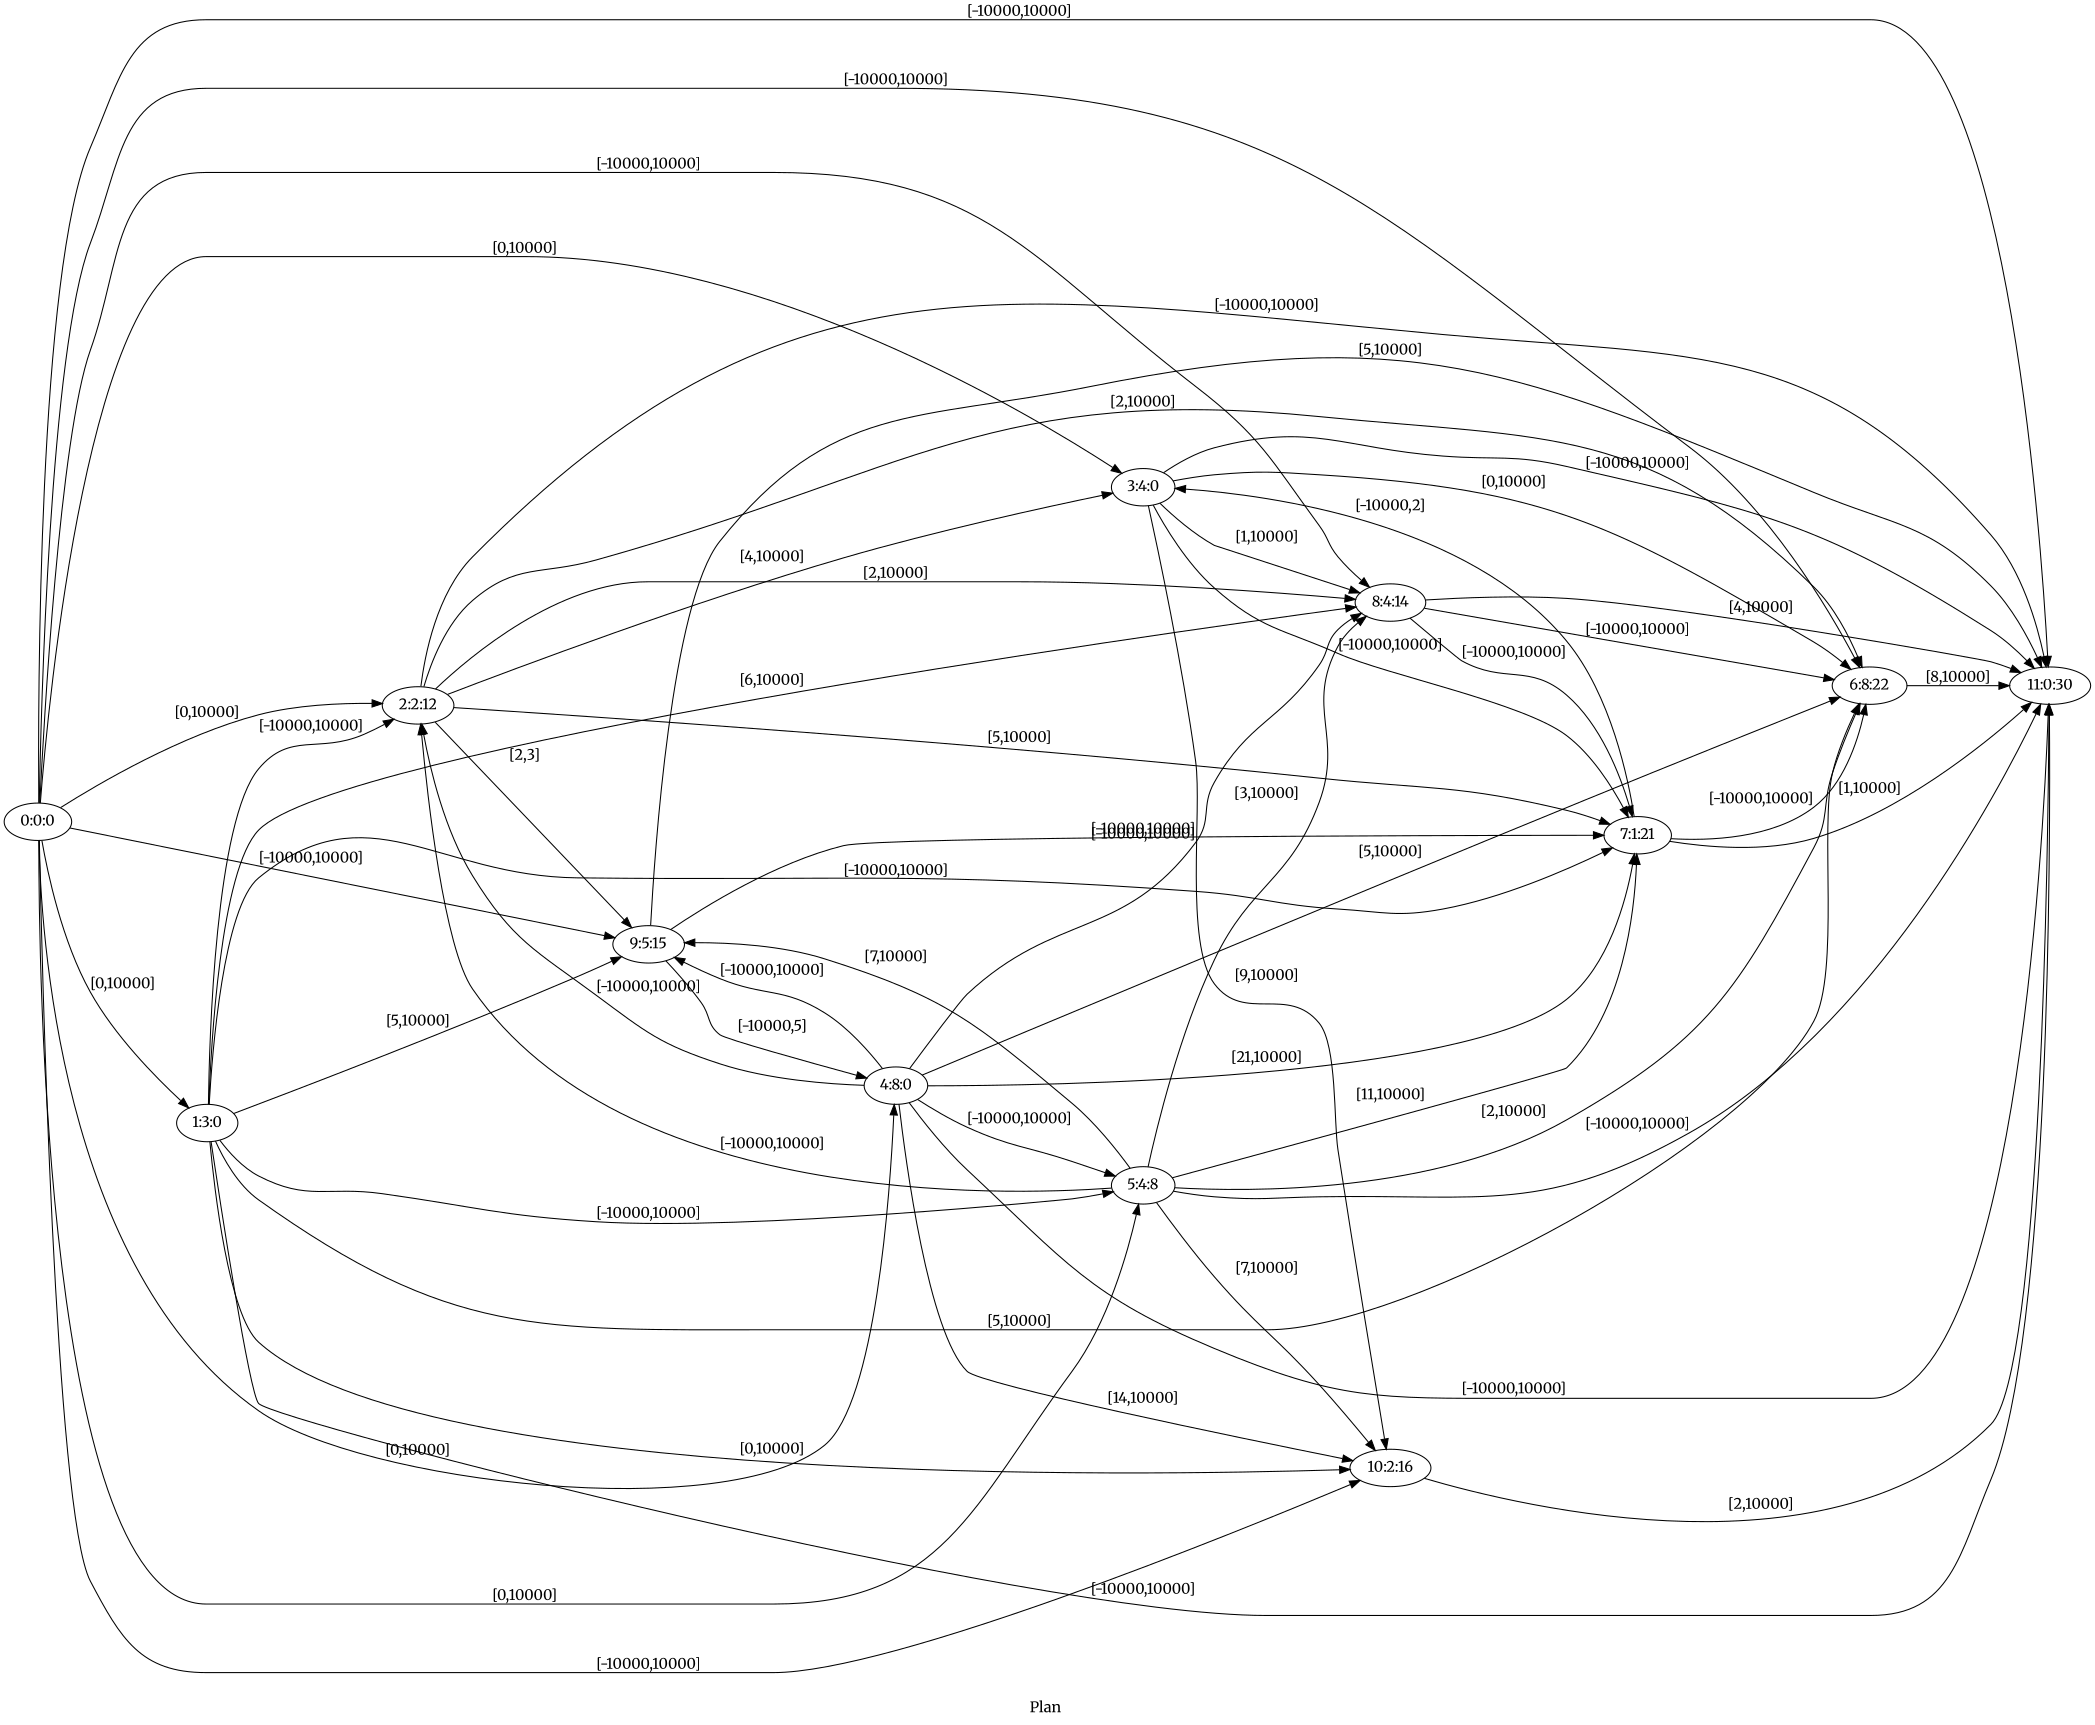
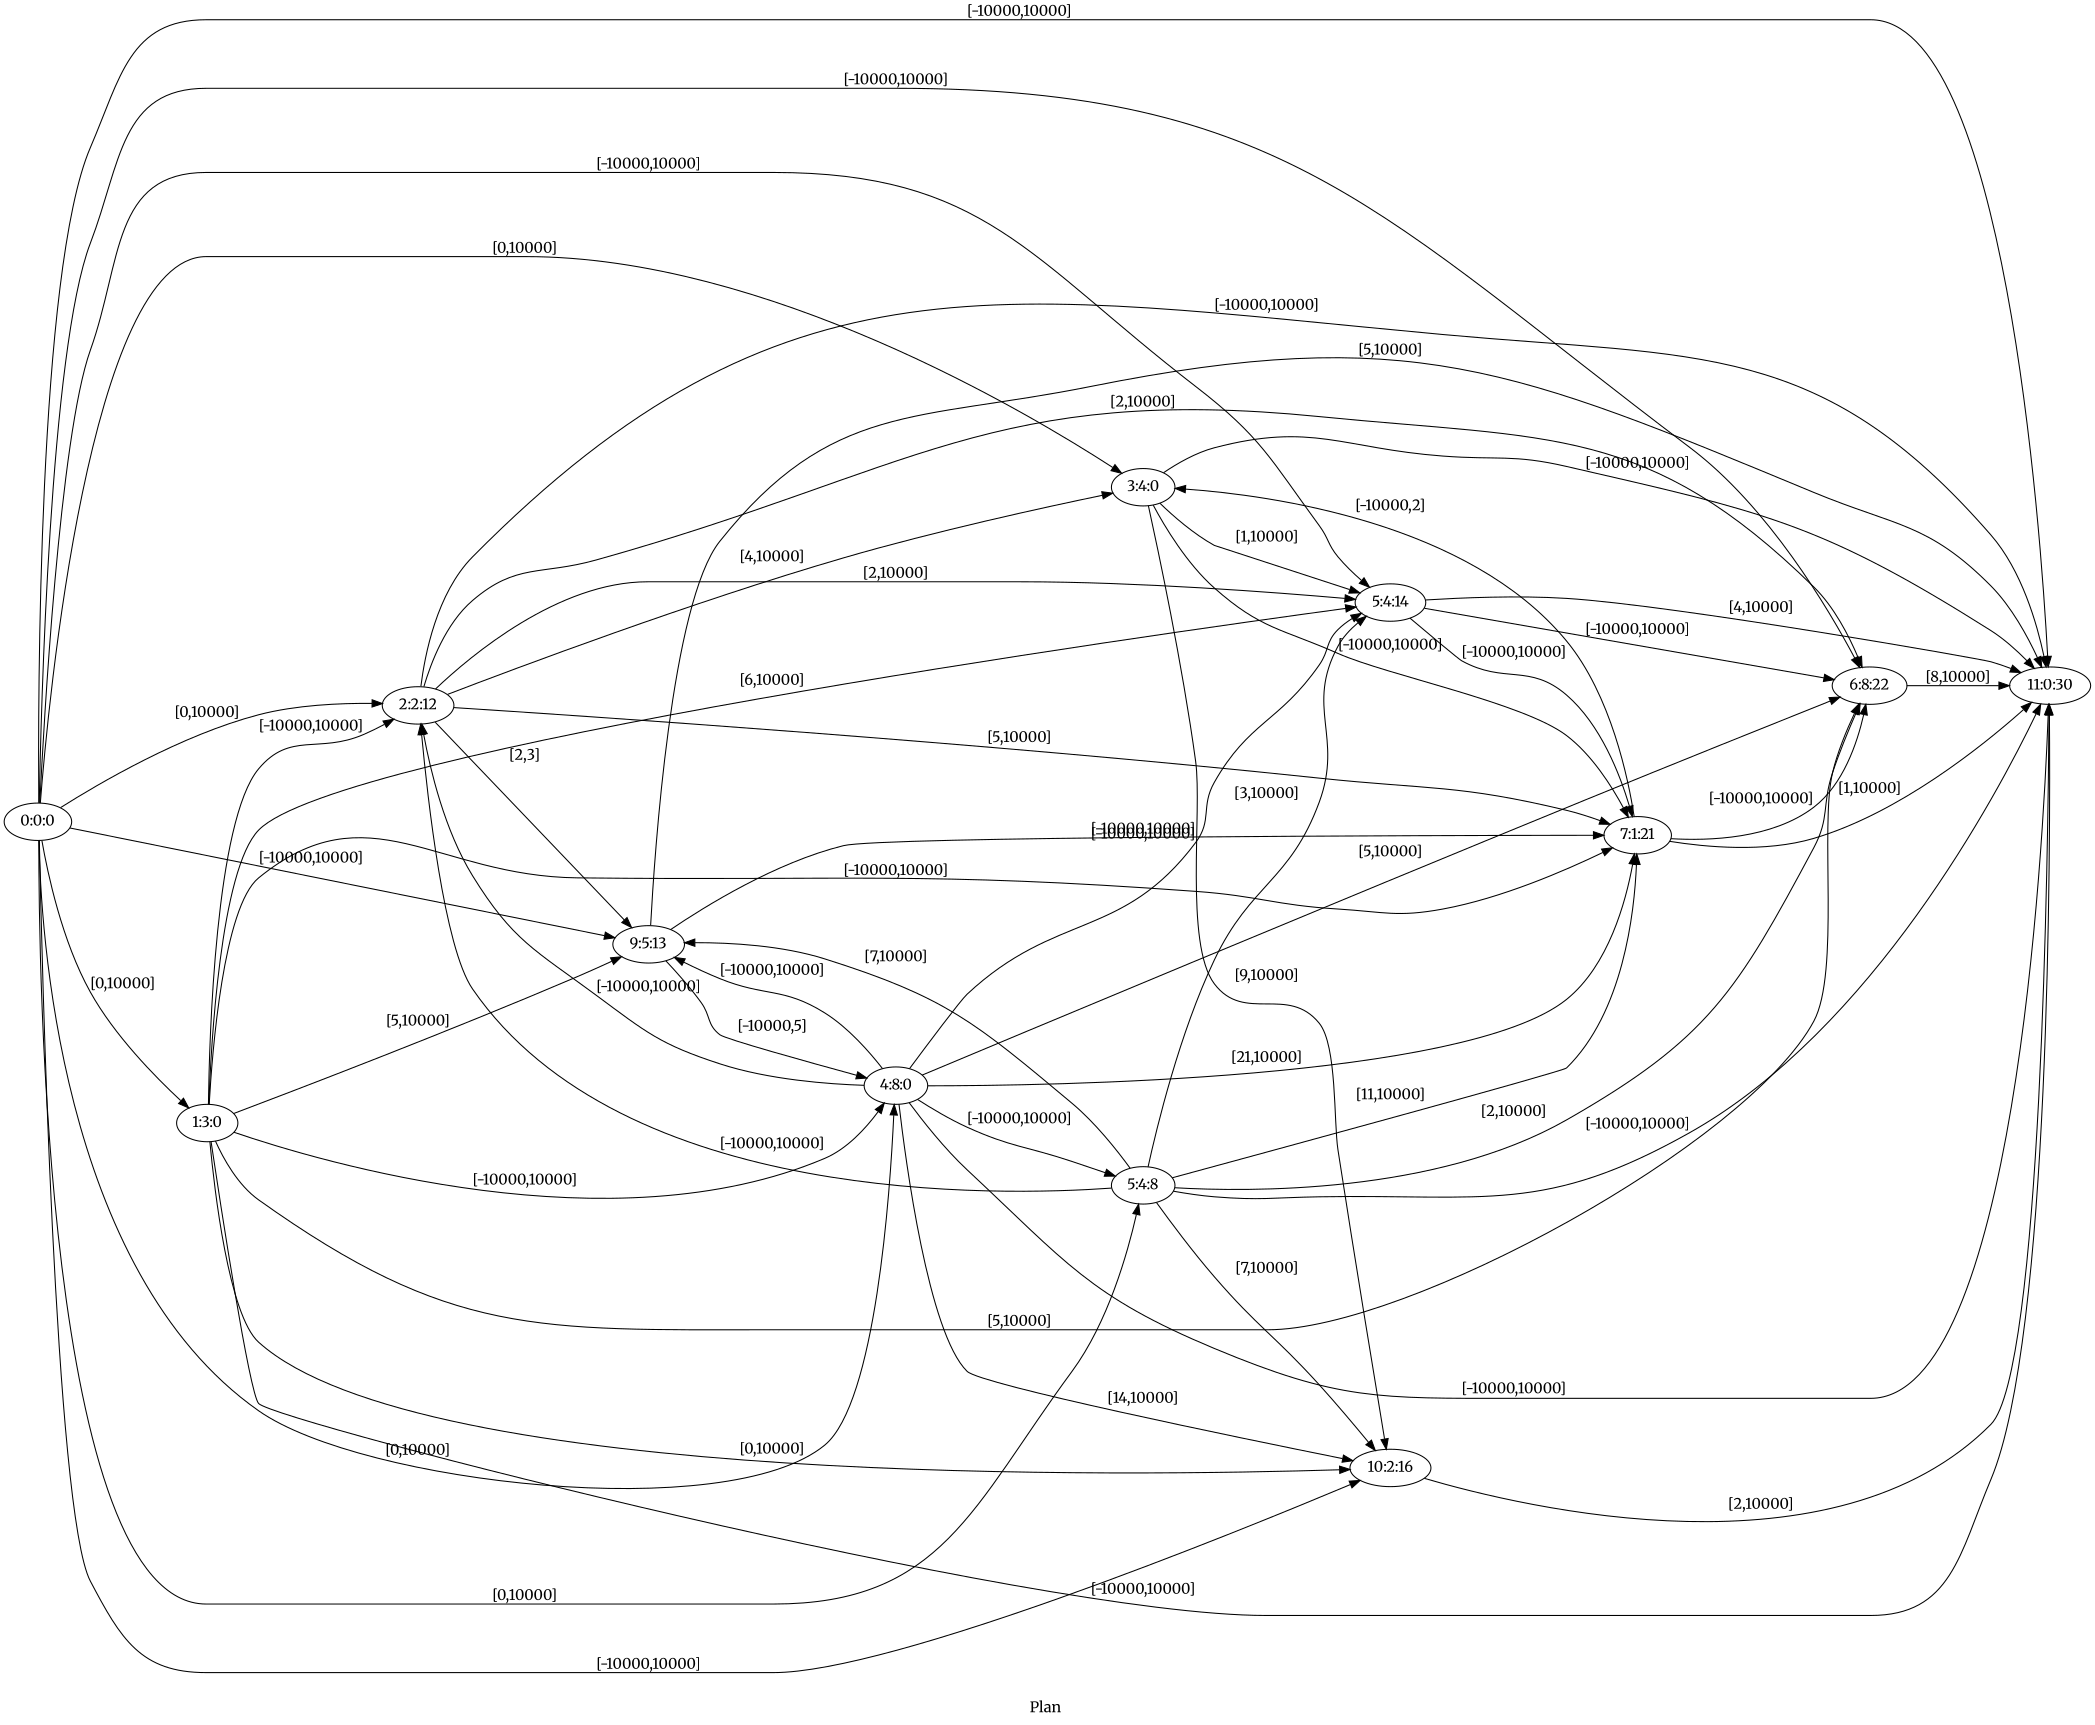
(1526, 504) -> none
(1390, 603) -> (1390, 603)
(649, 944) -> (649, 944)
(652, 1223) -> (564, 1197)
